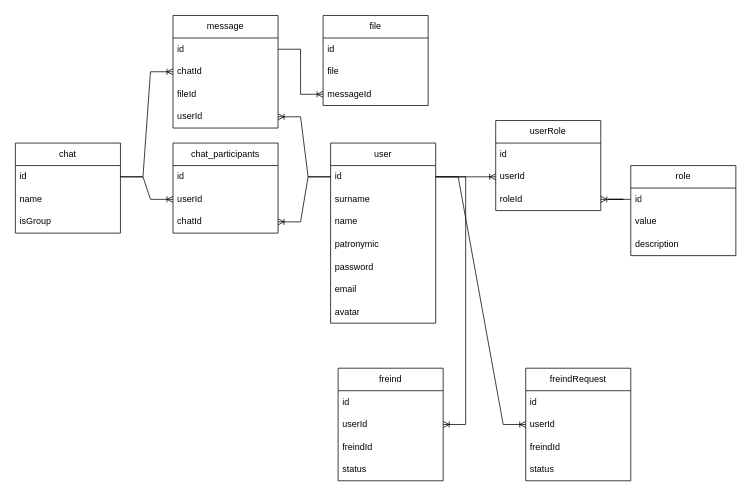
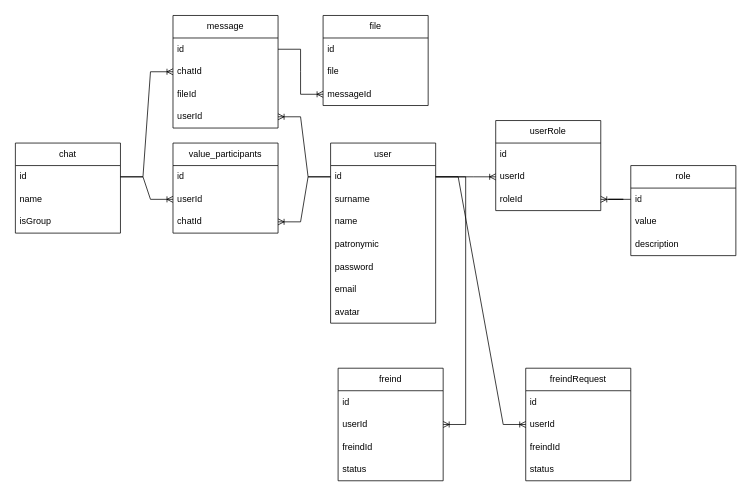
(225, 154) -> (225, 154)
